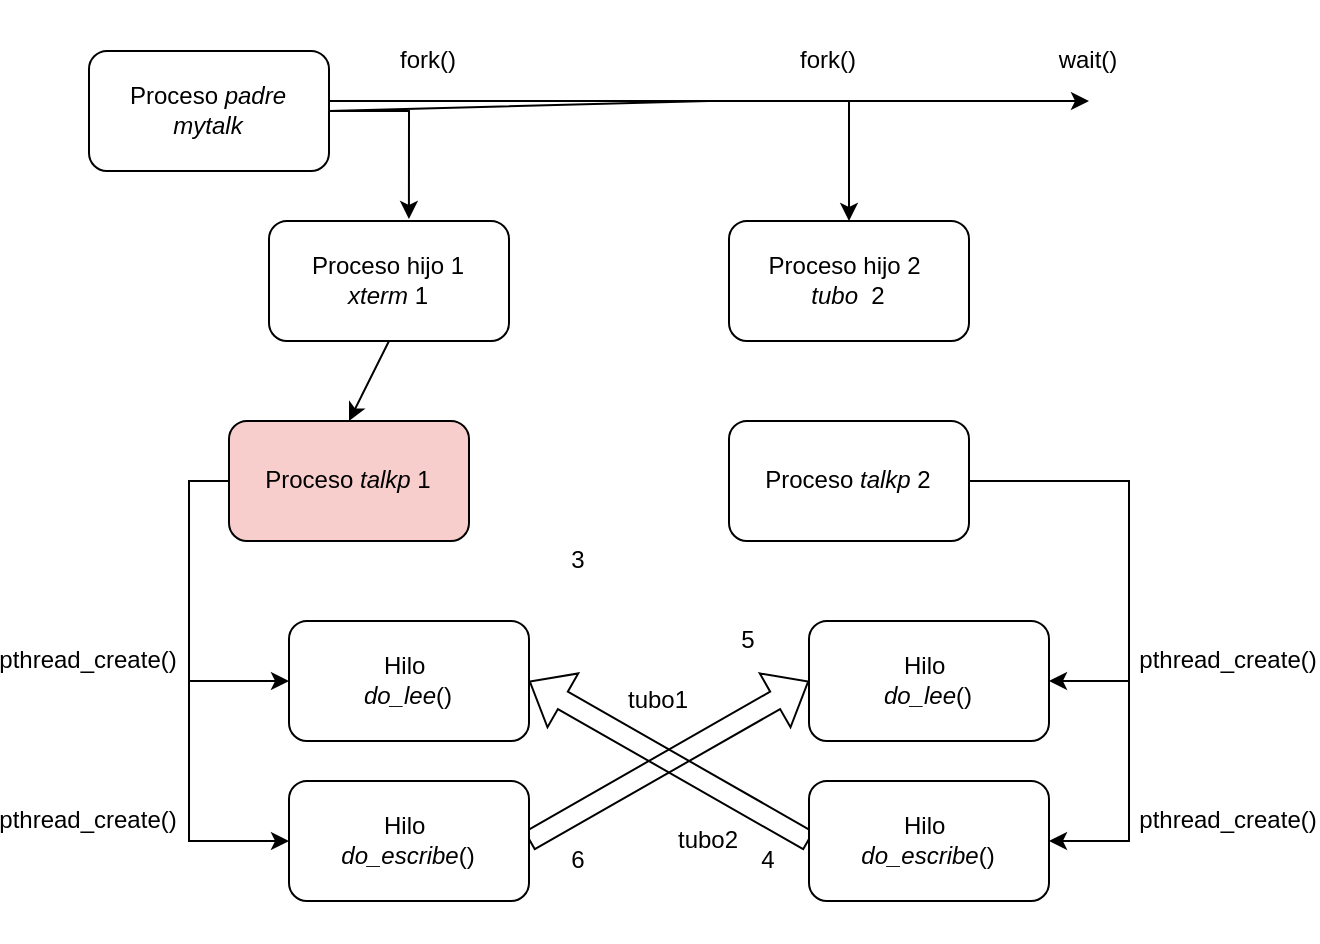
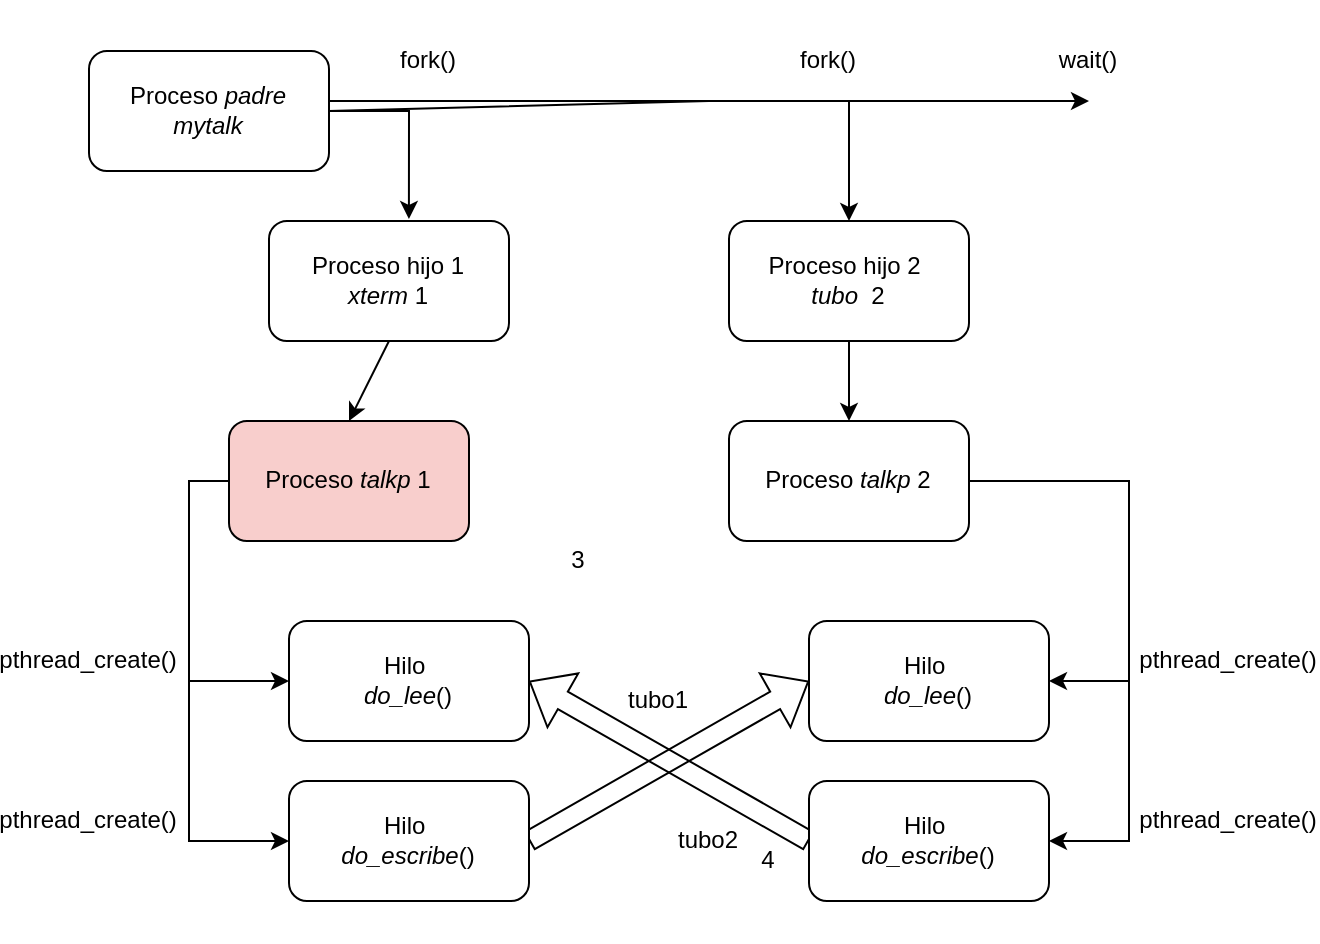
none -> (849, 374)
(749, 641) -> none
(579, 861) -> none
